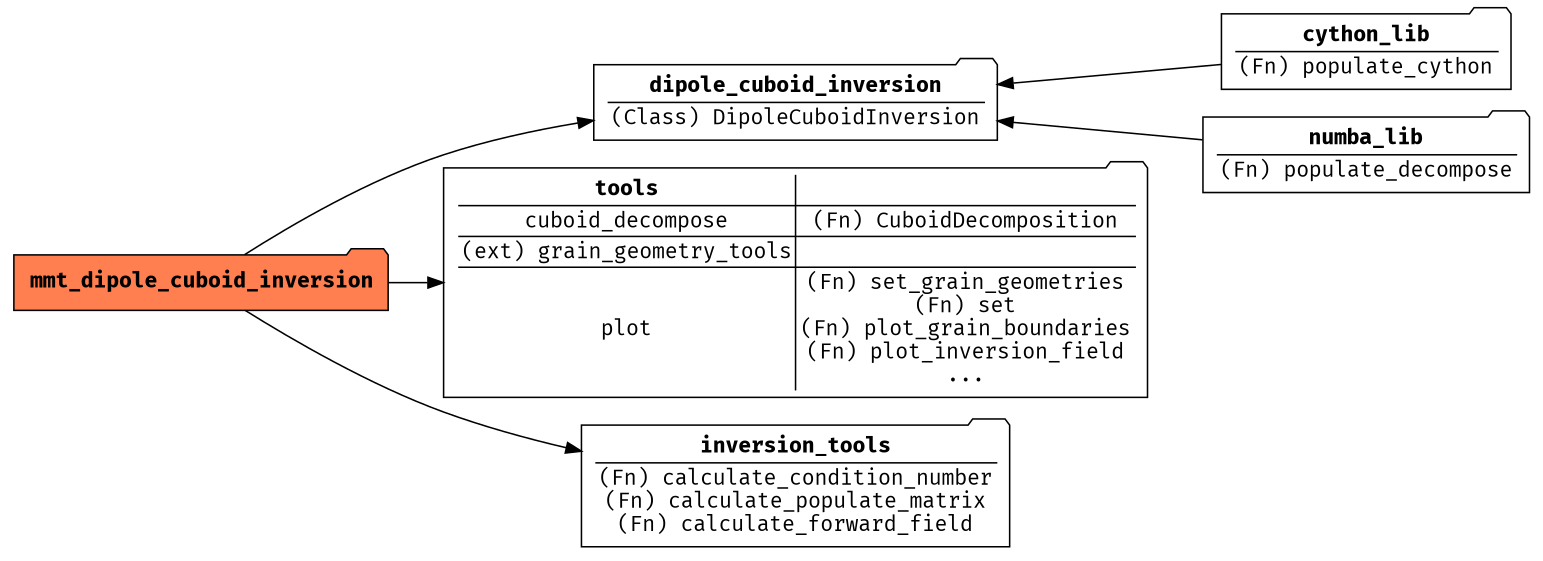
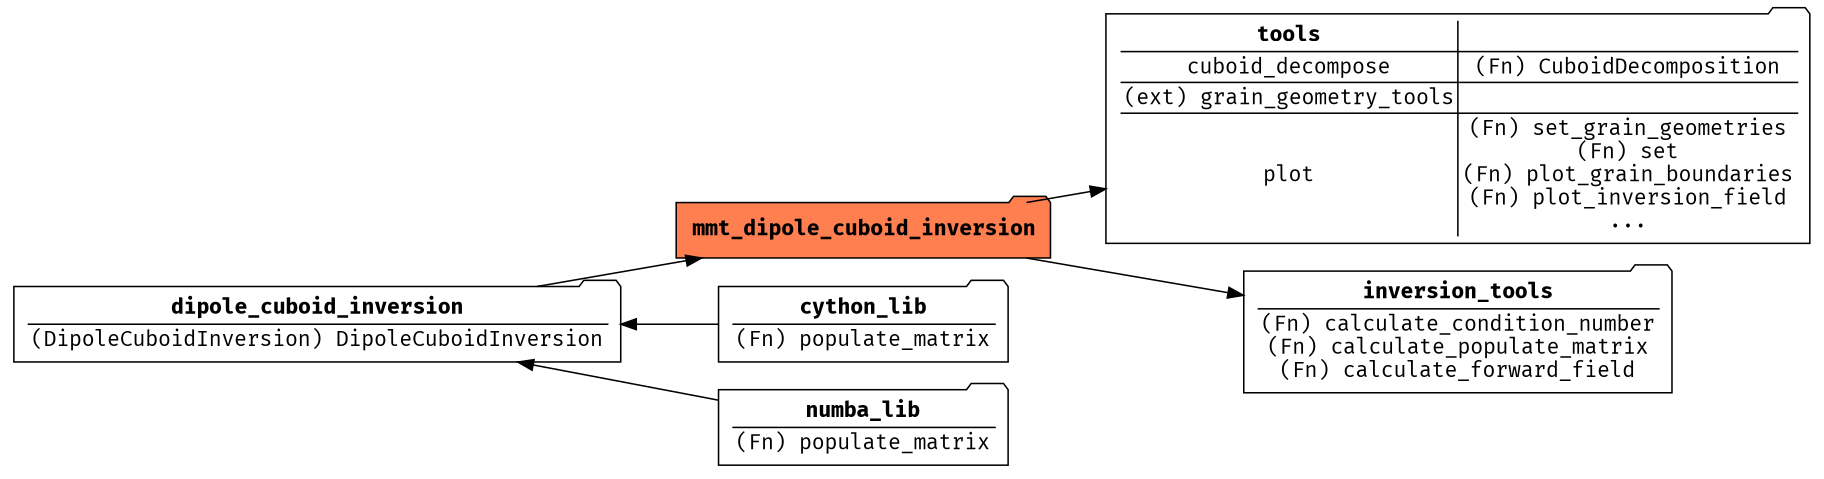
(1366, 67) -> (863, 340)
(796, 118) -> (317, 340)
(404, 170) -> (612, 274)
(1366, 170) -> (863, 443)
